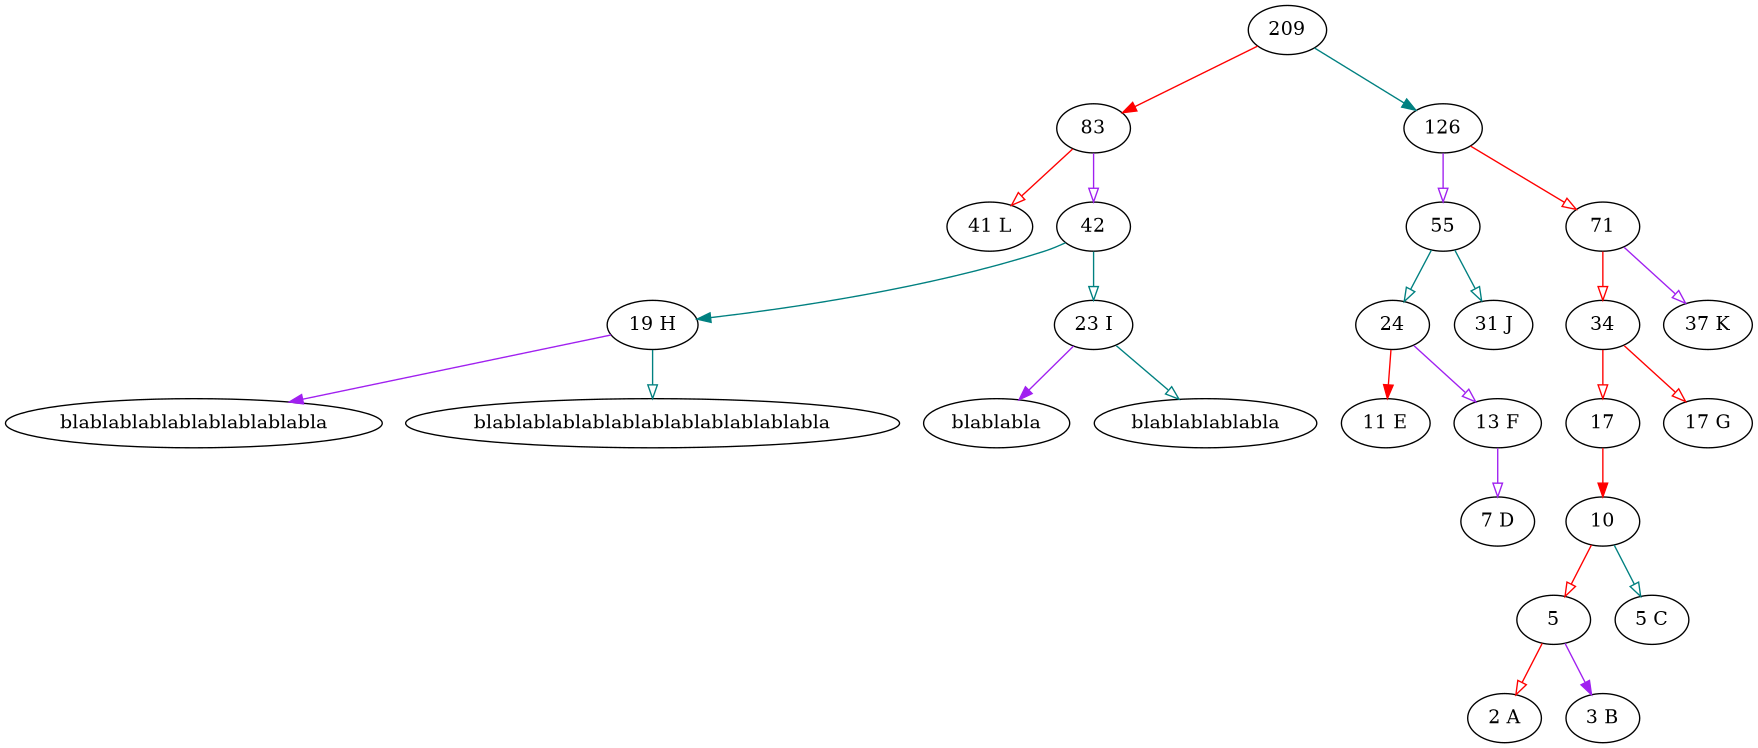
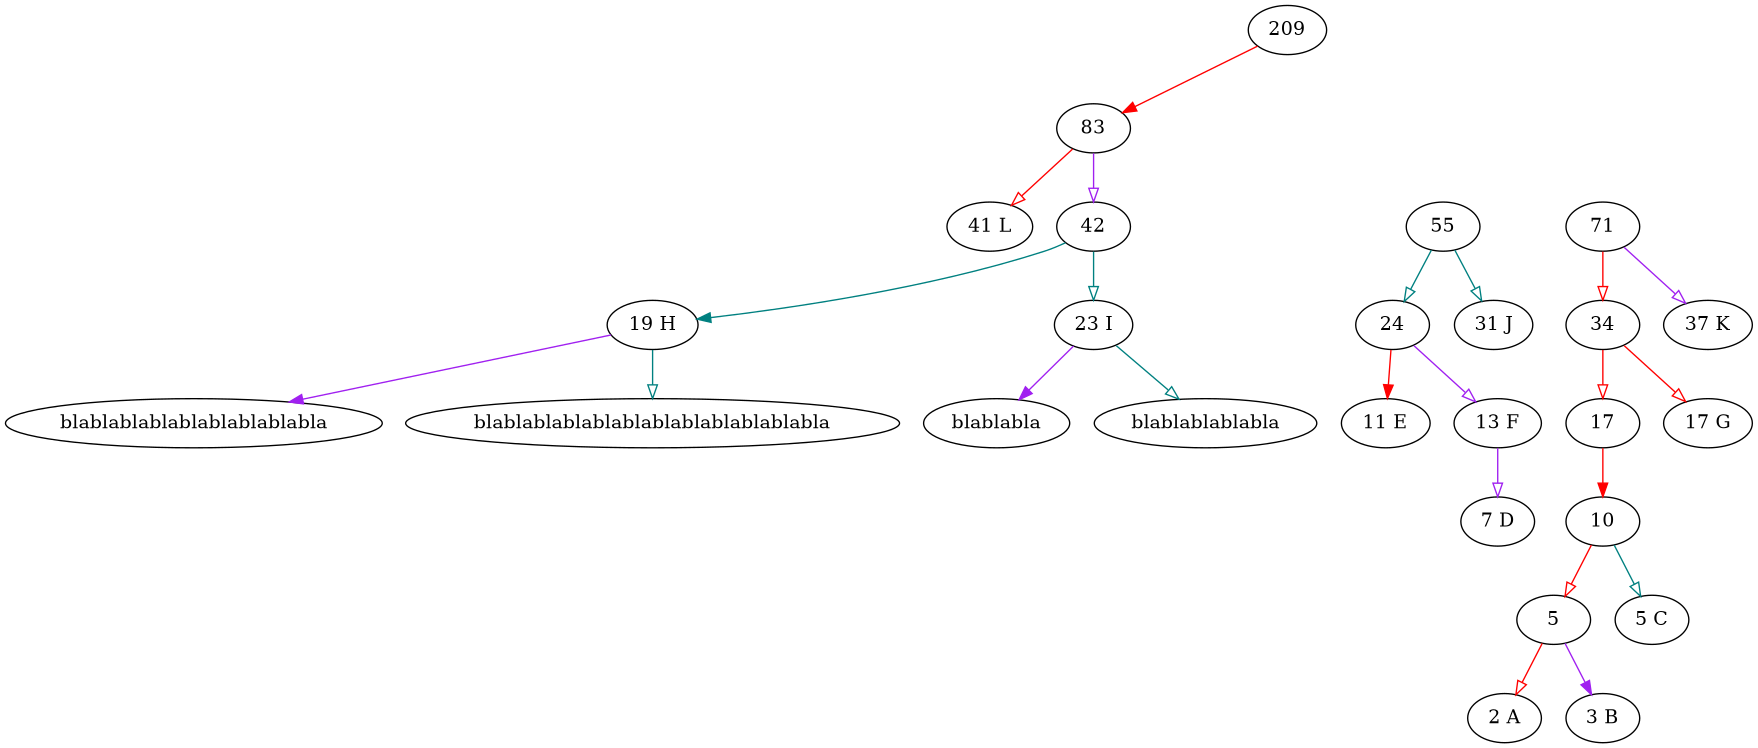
(1443, 128) -> none
